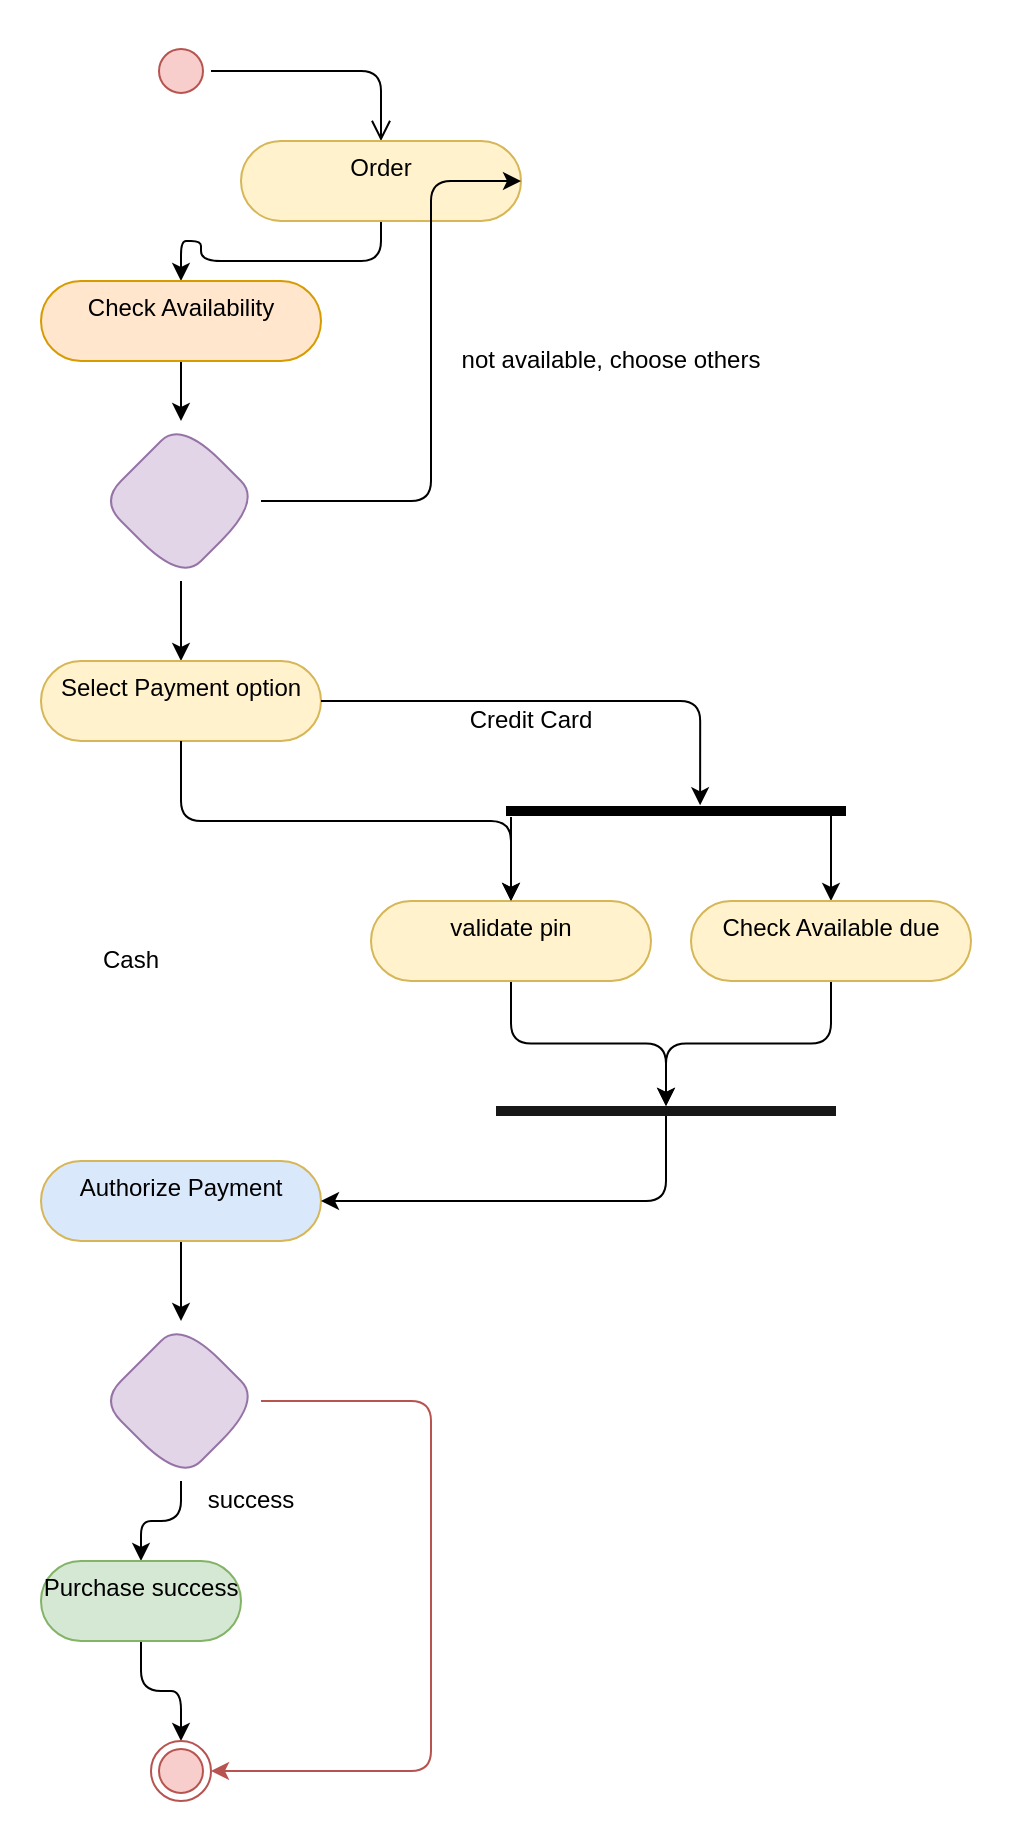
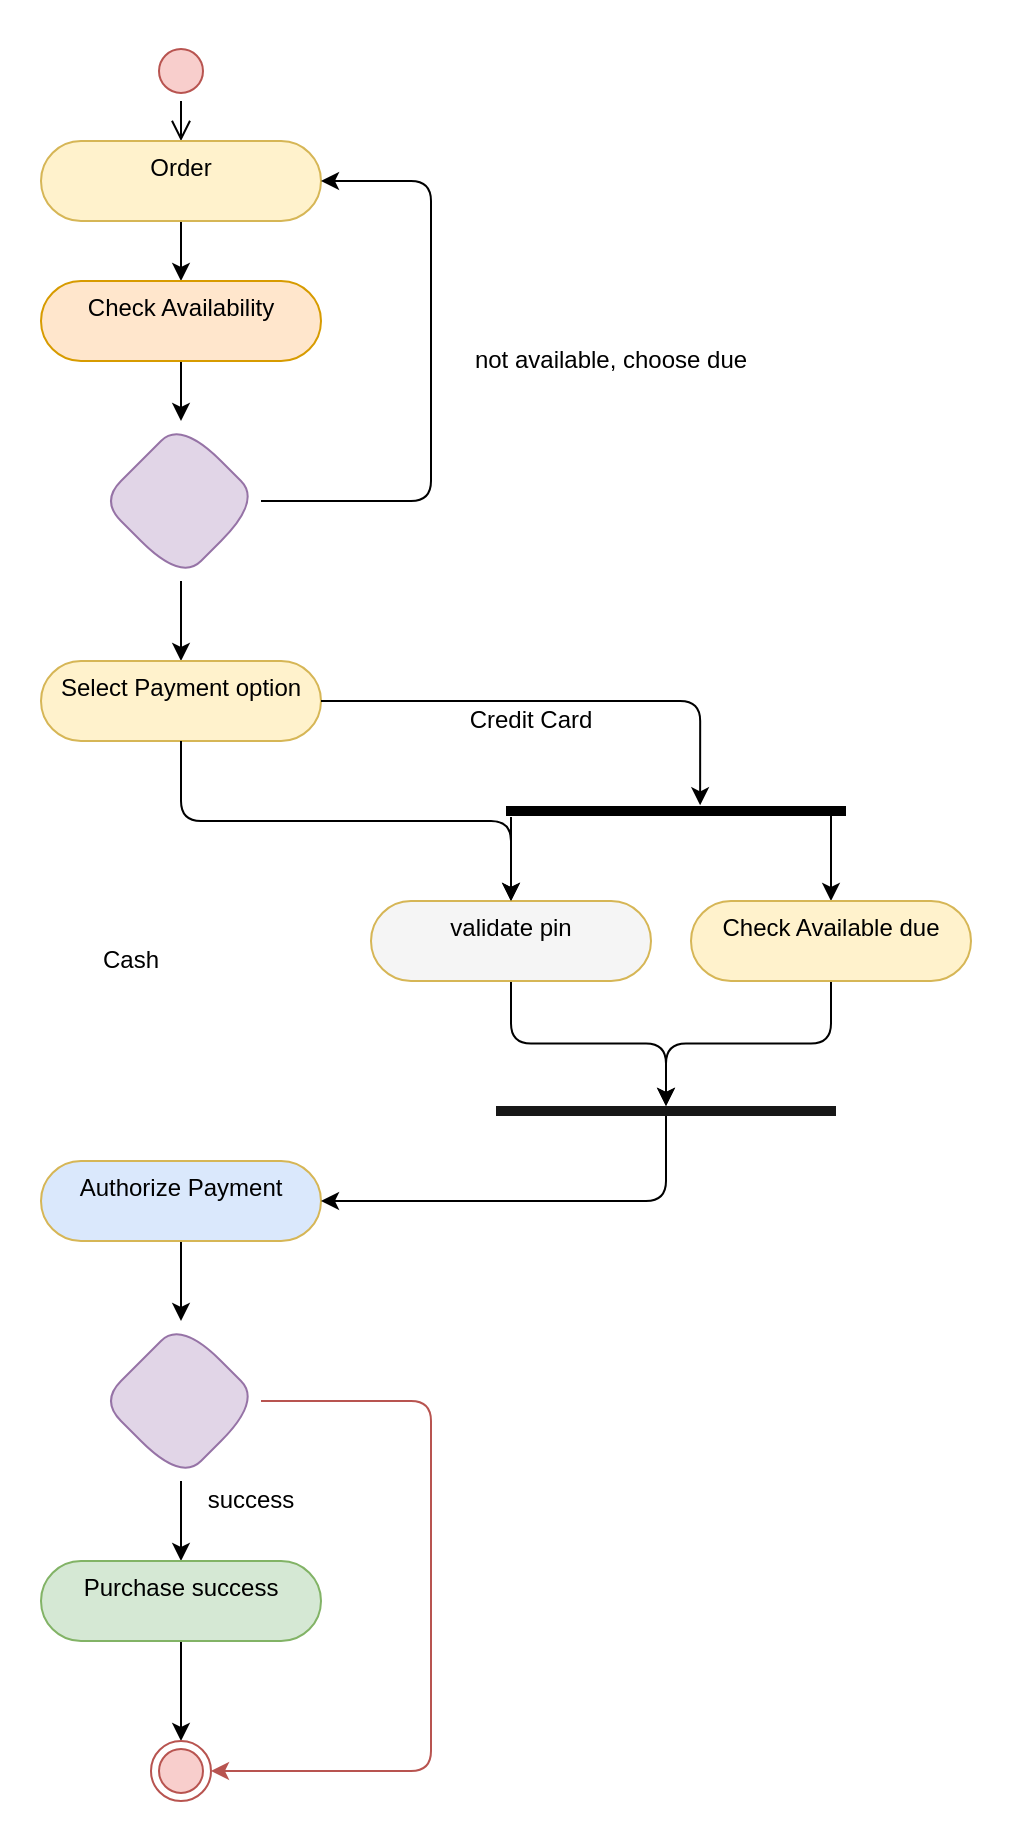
(381, 181) -> (181, 181)
(612, 361) -> (612, 361)
(511, 941) -> (511, 941)
(141, 1601) -> (181, 1601)
